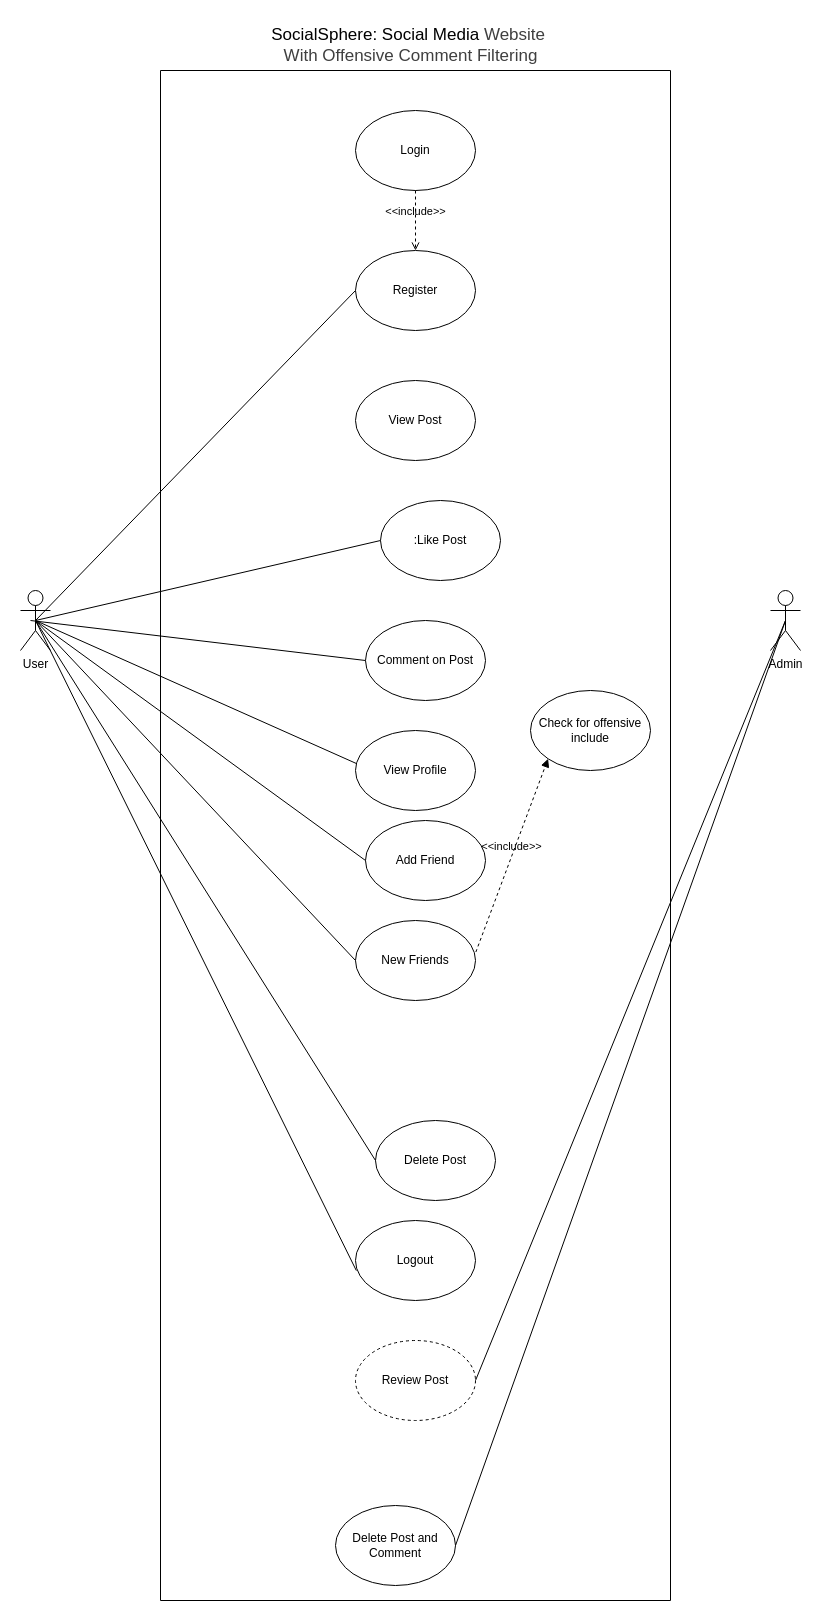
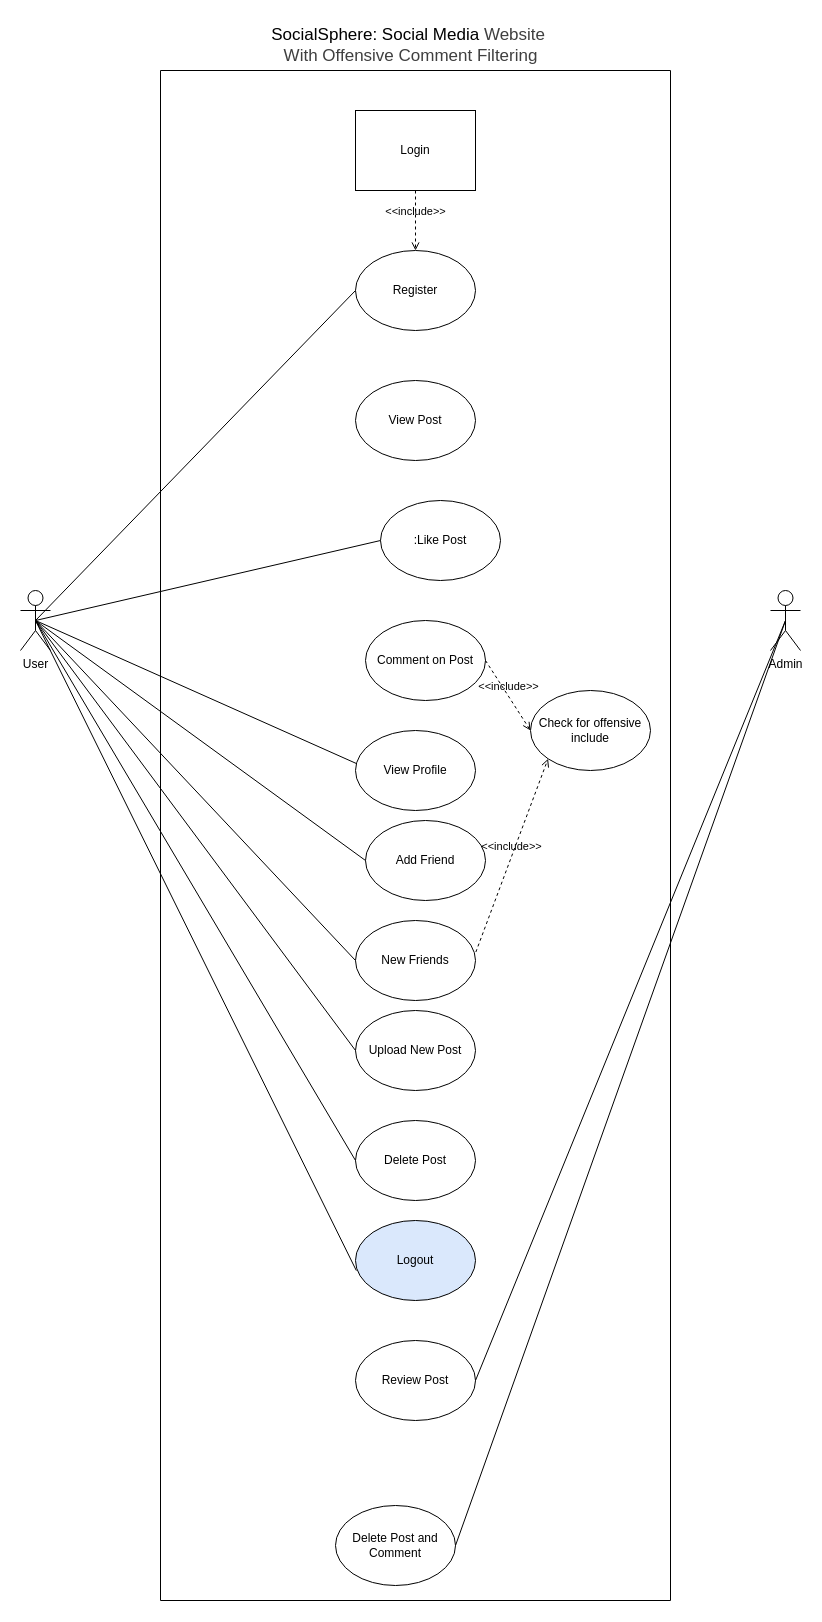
(416, 151) -> (416, 151)
(204, 641) -> none
none -> (507, 695)
(545, 767) -> (546, 765)
none -> (201, 844)
none -> (416, 1051)
(436, 1161) -> (416, 1161)
(416, 1261) -> (416, 1261)
(416, 1381) -> (416, 1381)
